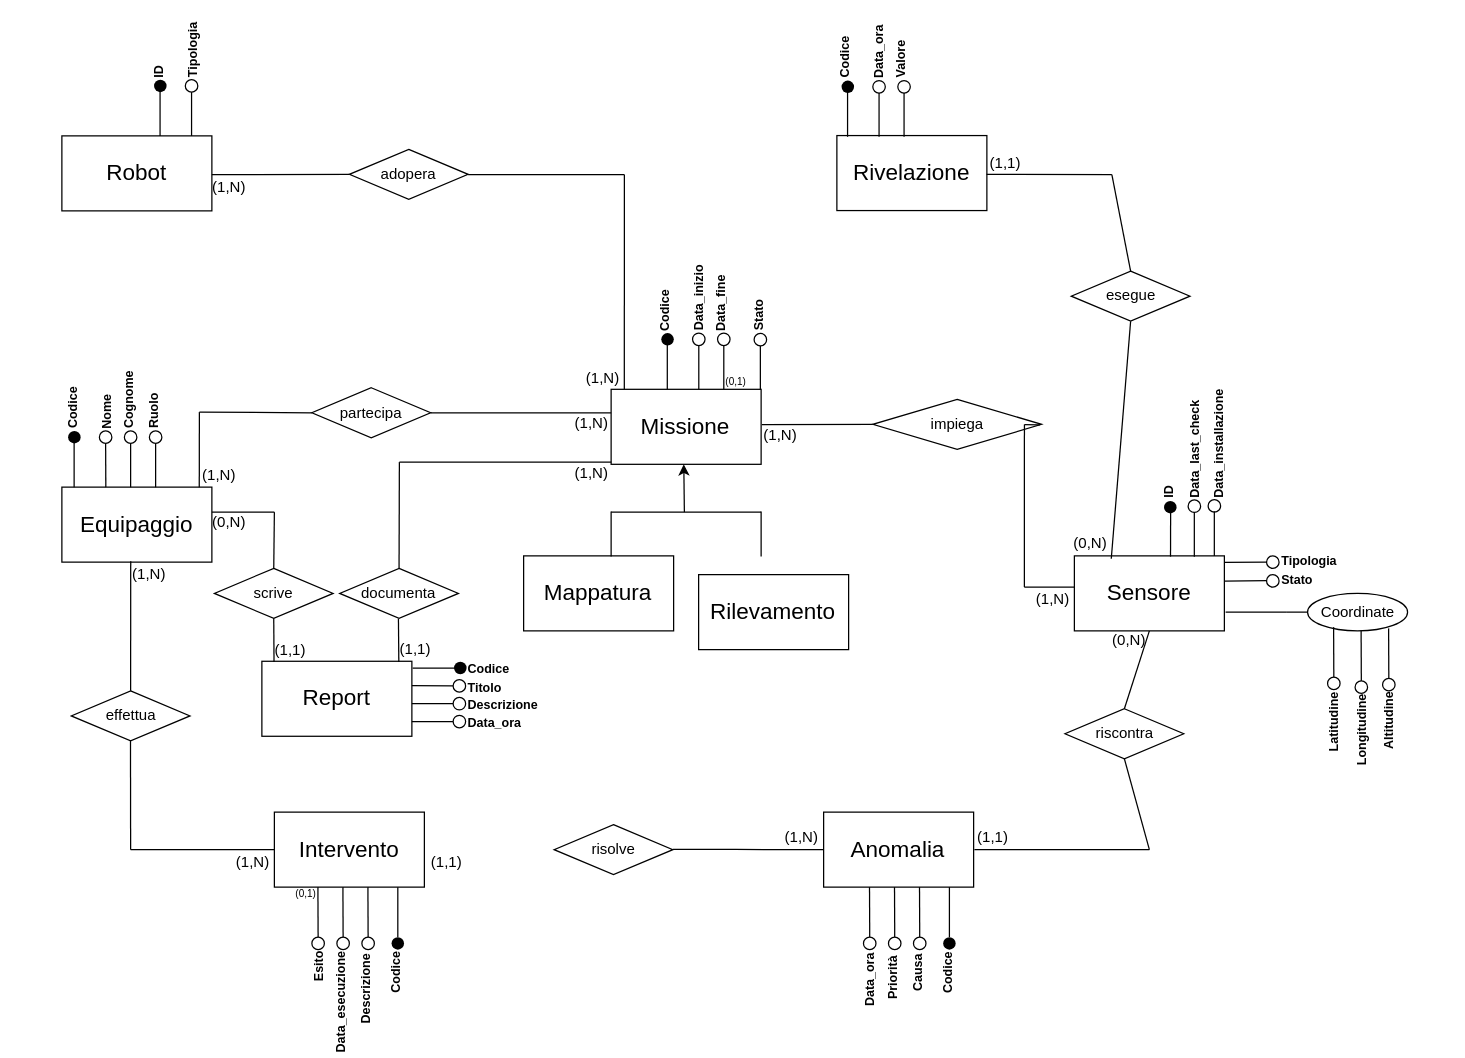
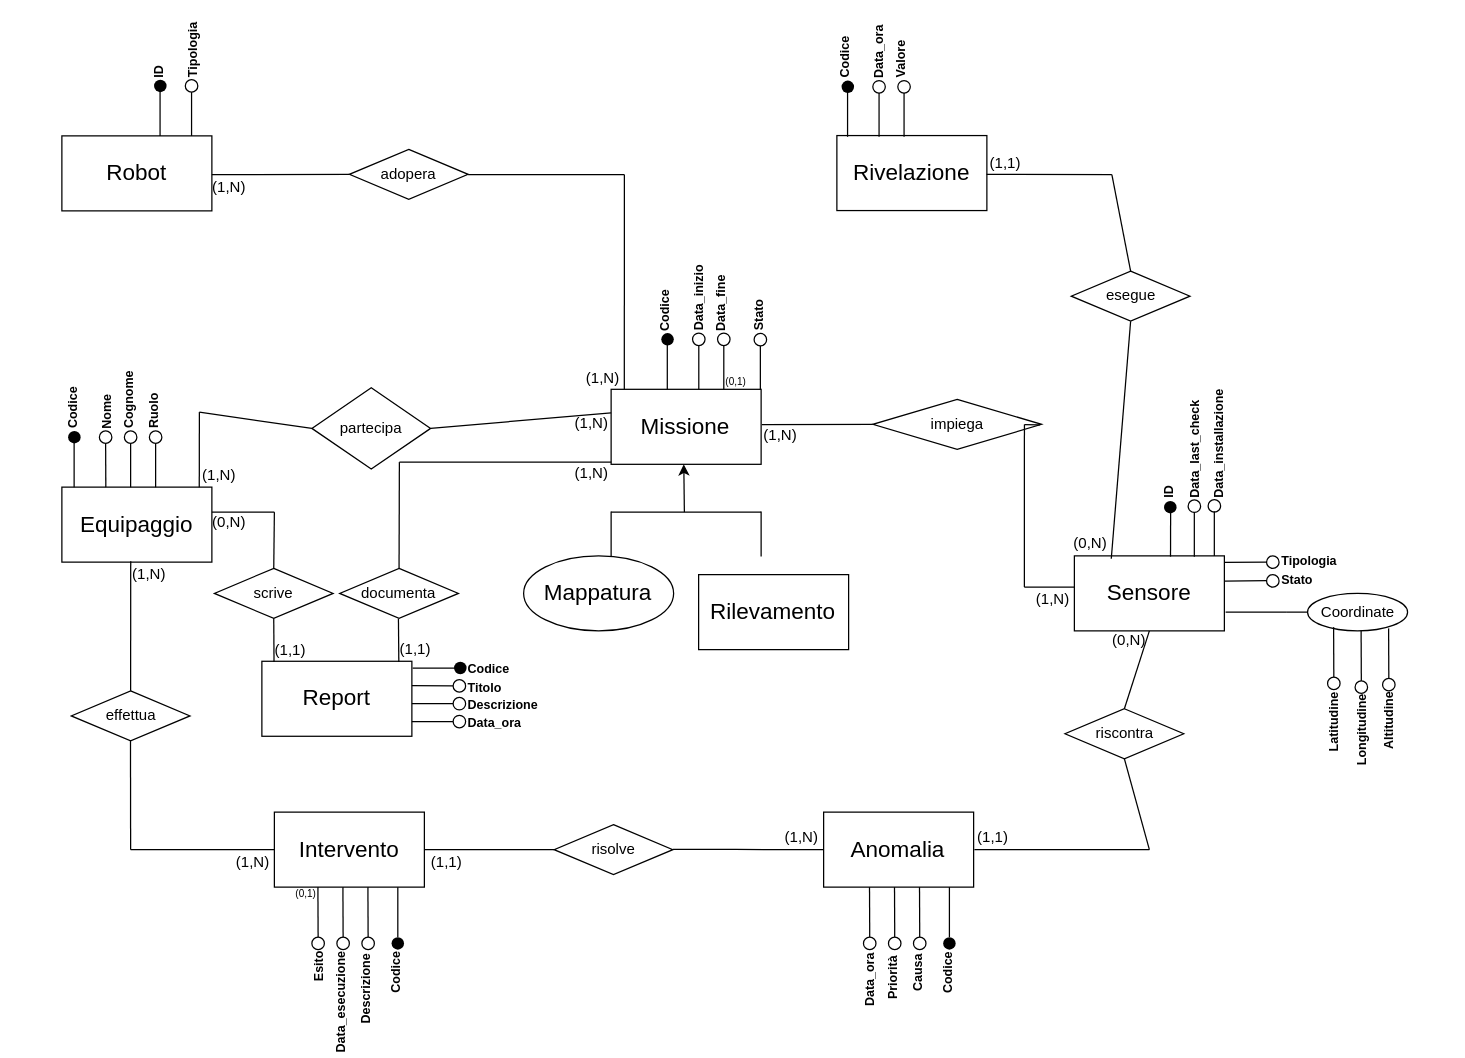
(371, 413) -> (371, 428)
(599, 593) -> (599, 593)
none -> (489, 849)
